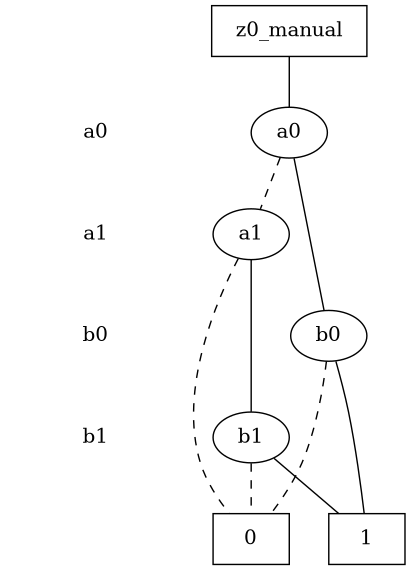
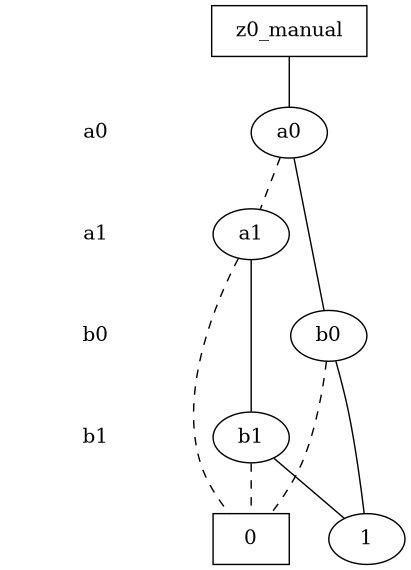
(367, 539) -> (367, 539)
